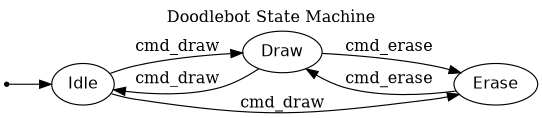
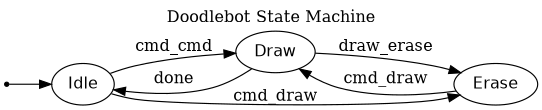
(177, 47) -> (174, 47)
(389, 47) -> (386, 47)
(177, 79) -> (174, 79)
(389, 79) -> (386, 79)
